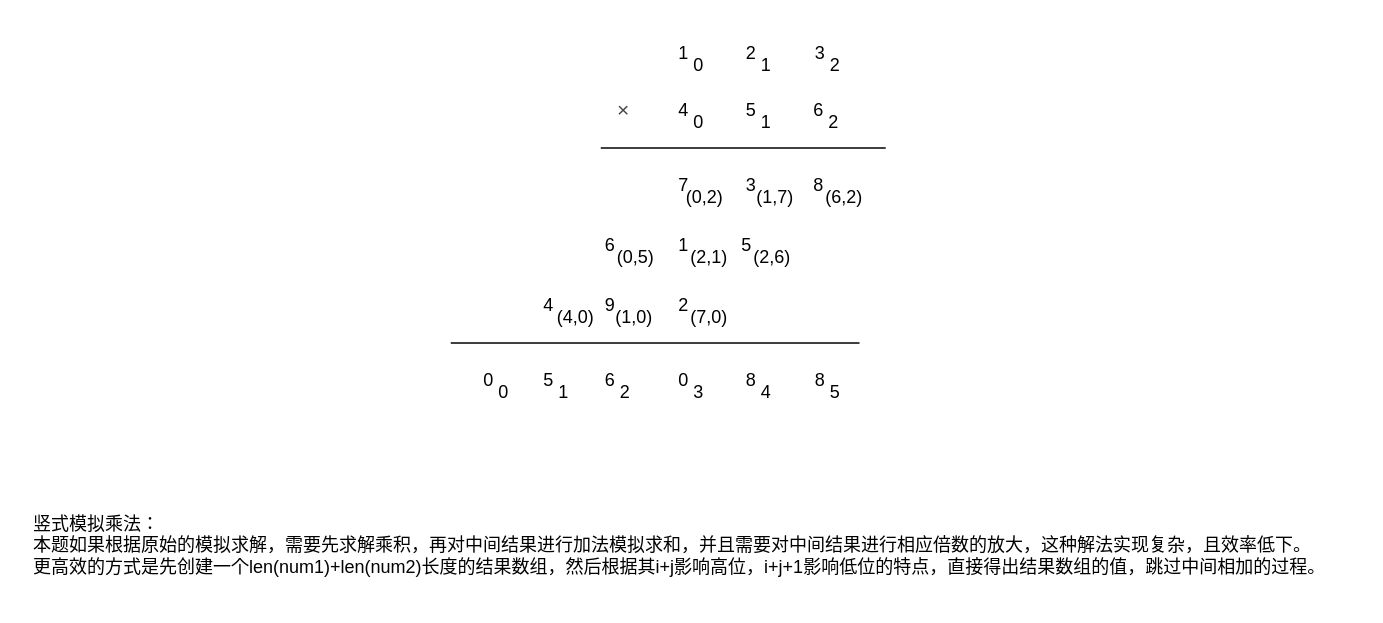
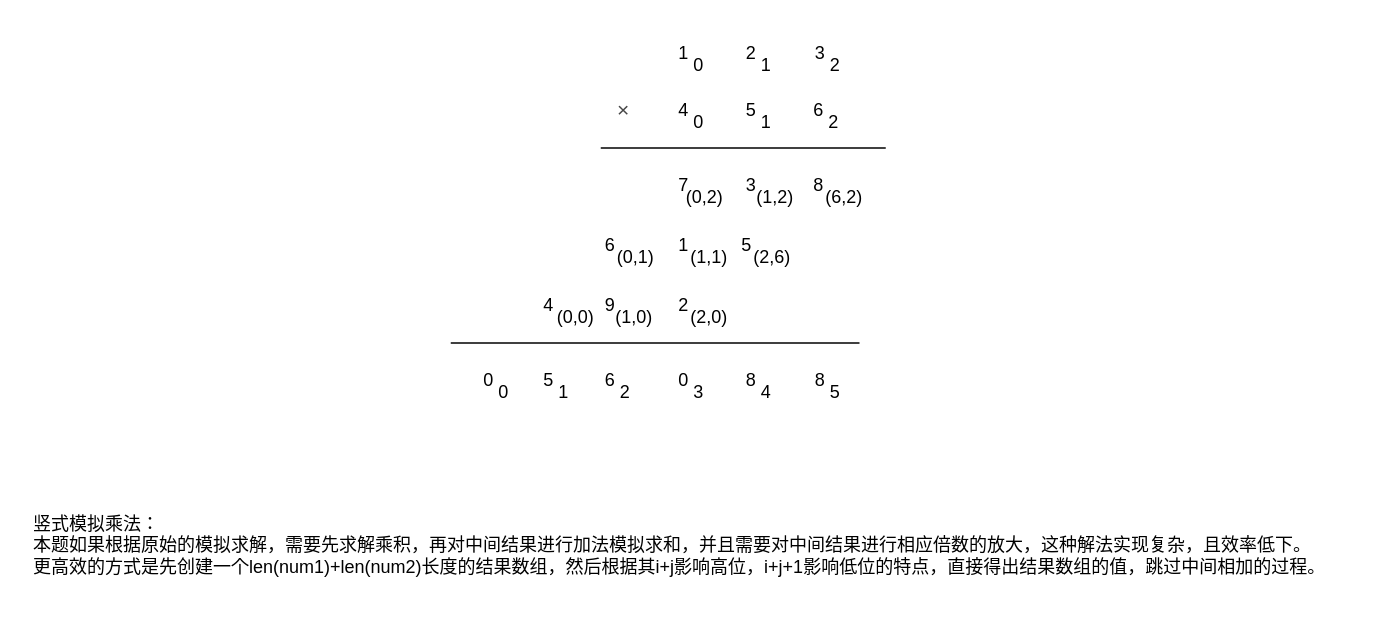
(776, 197) -> (776, 197)
(636, 257) -> (636, 257)
(710, 257) -> (710, 257)
(576, 317) -> (576, 317)
(710, 317) -> (710, 317)
